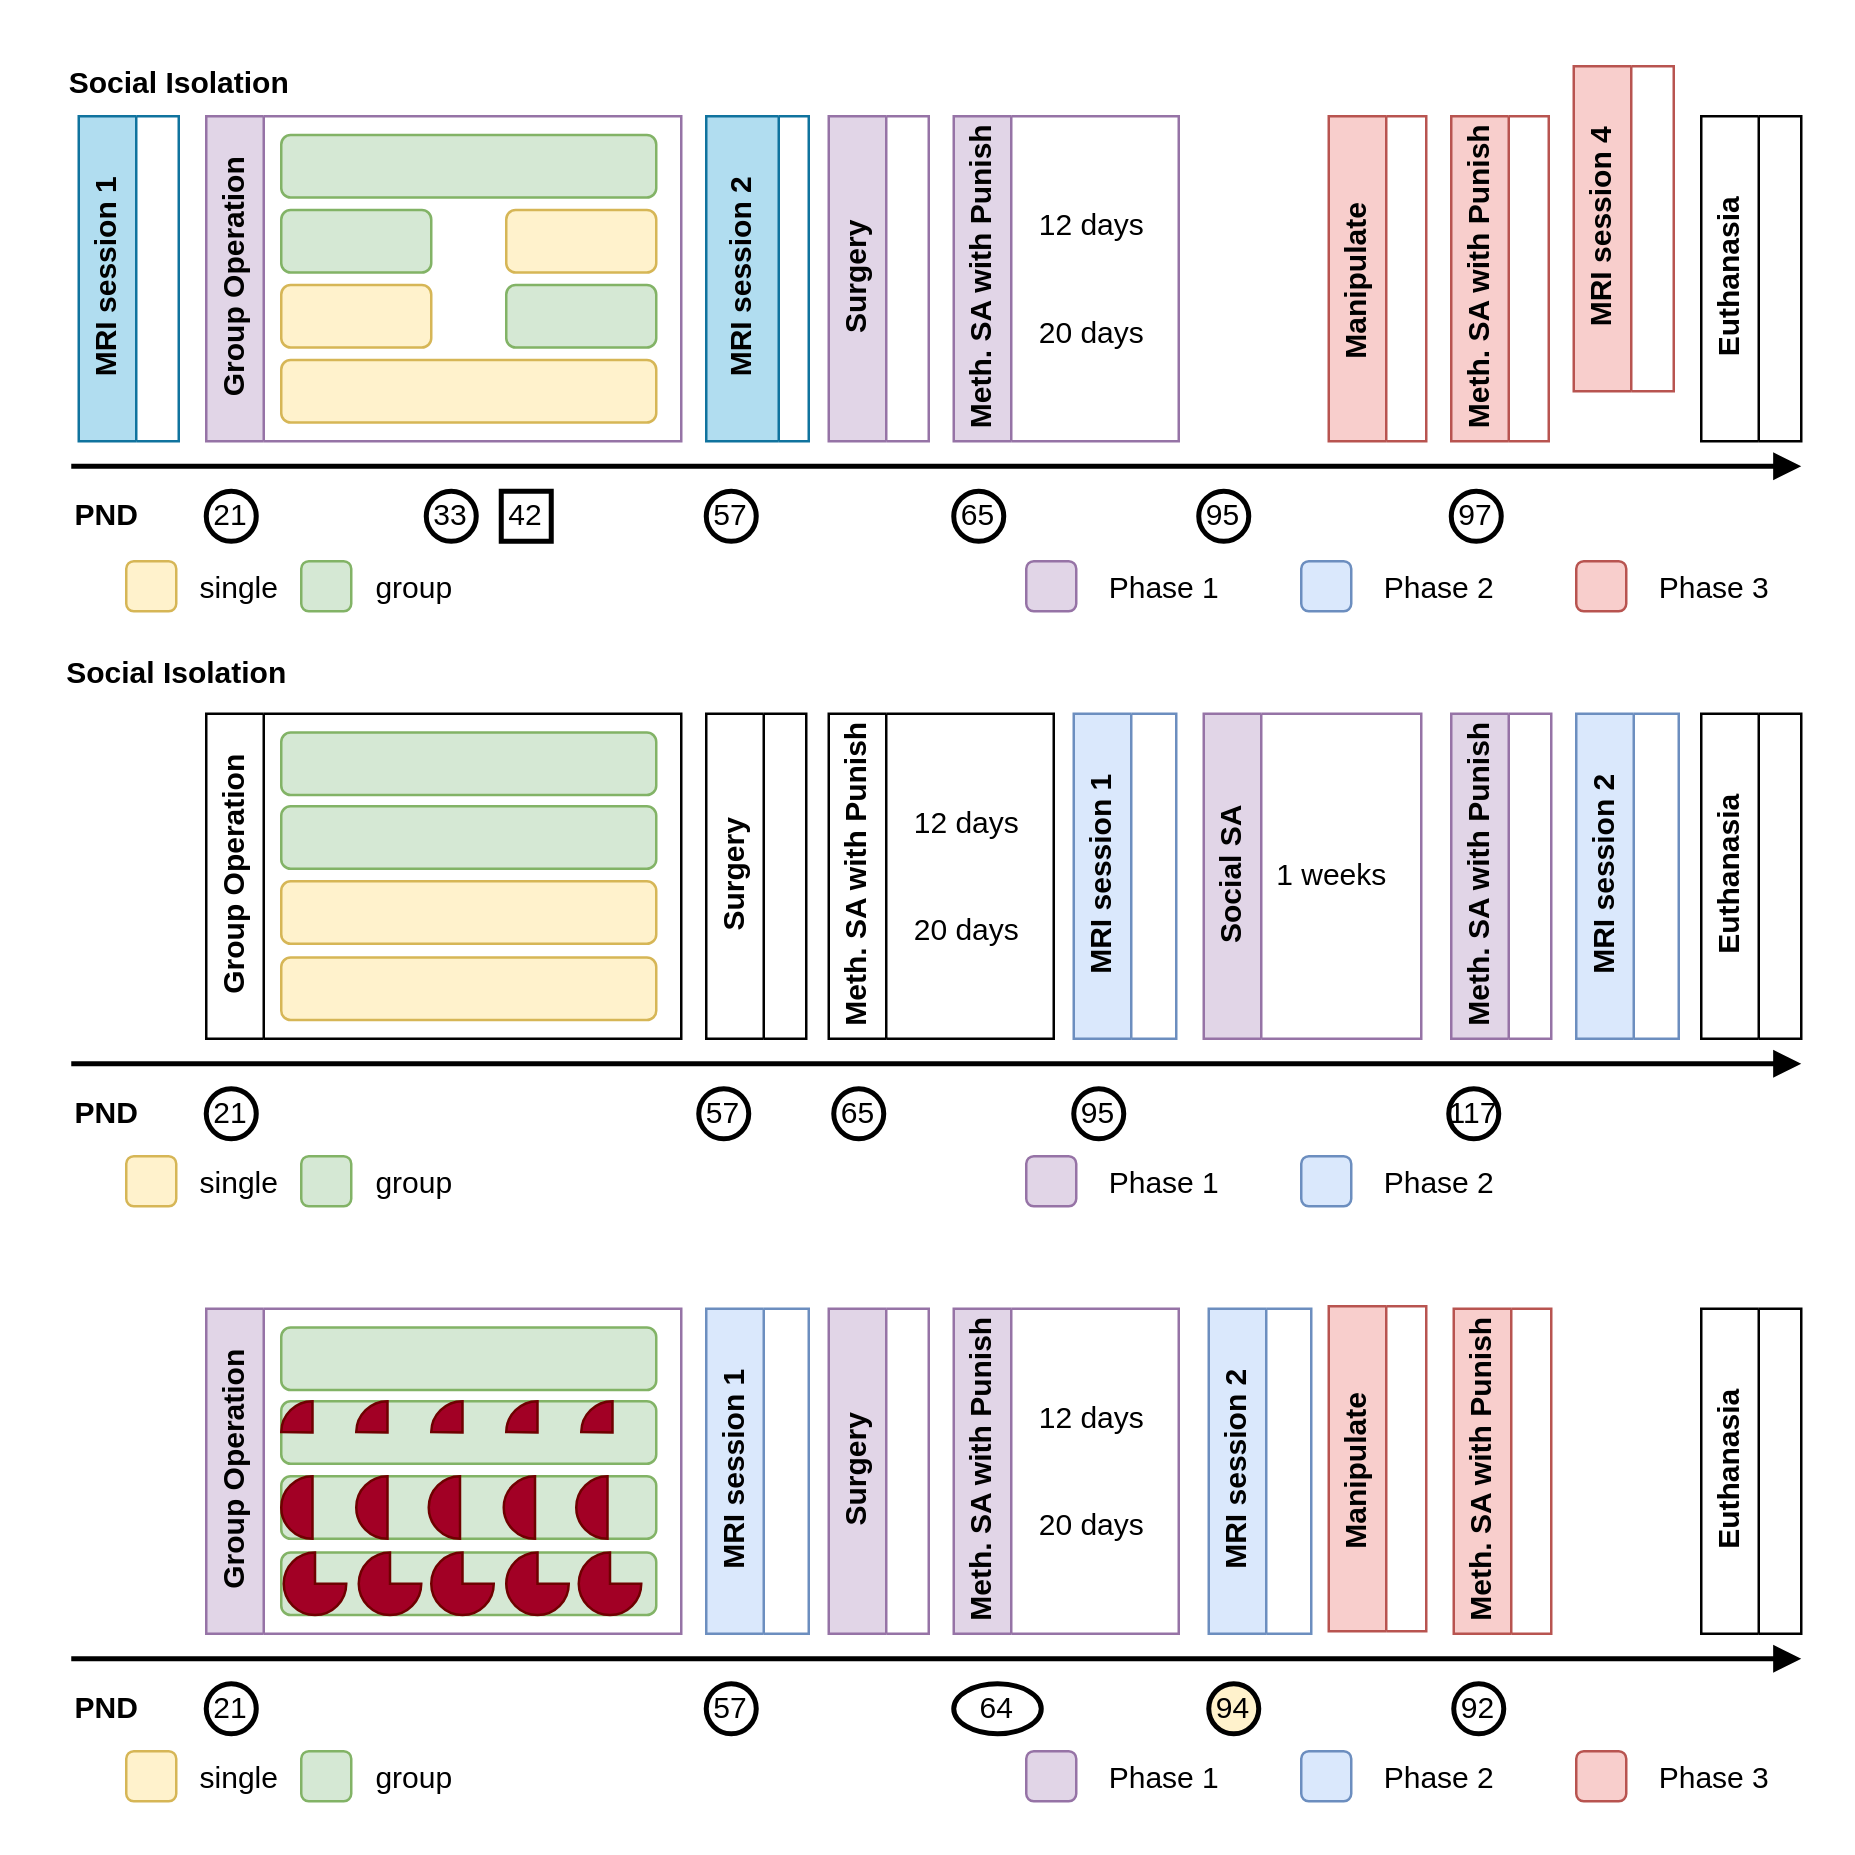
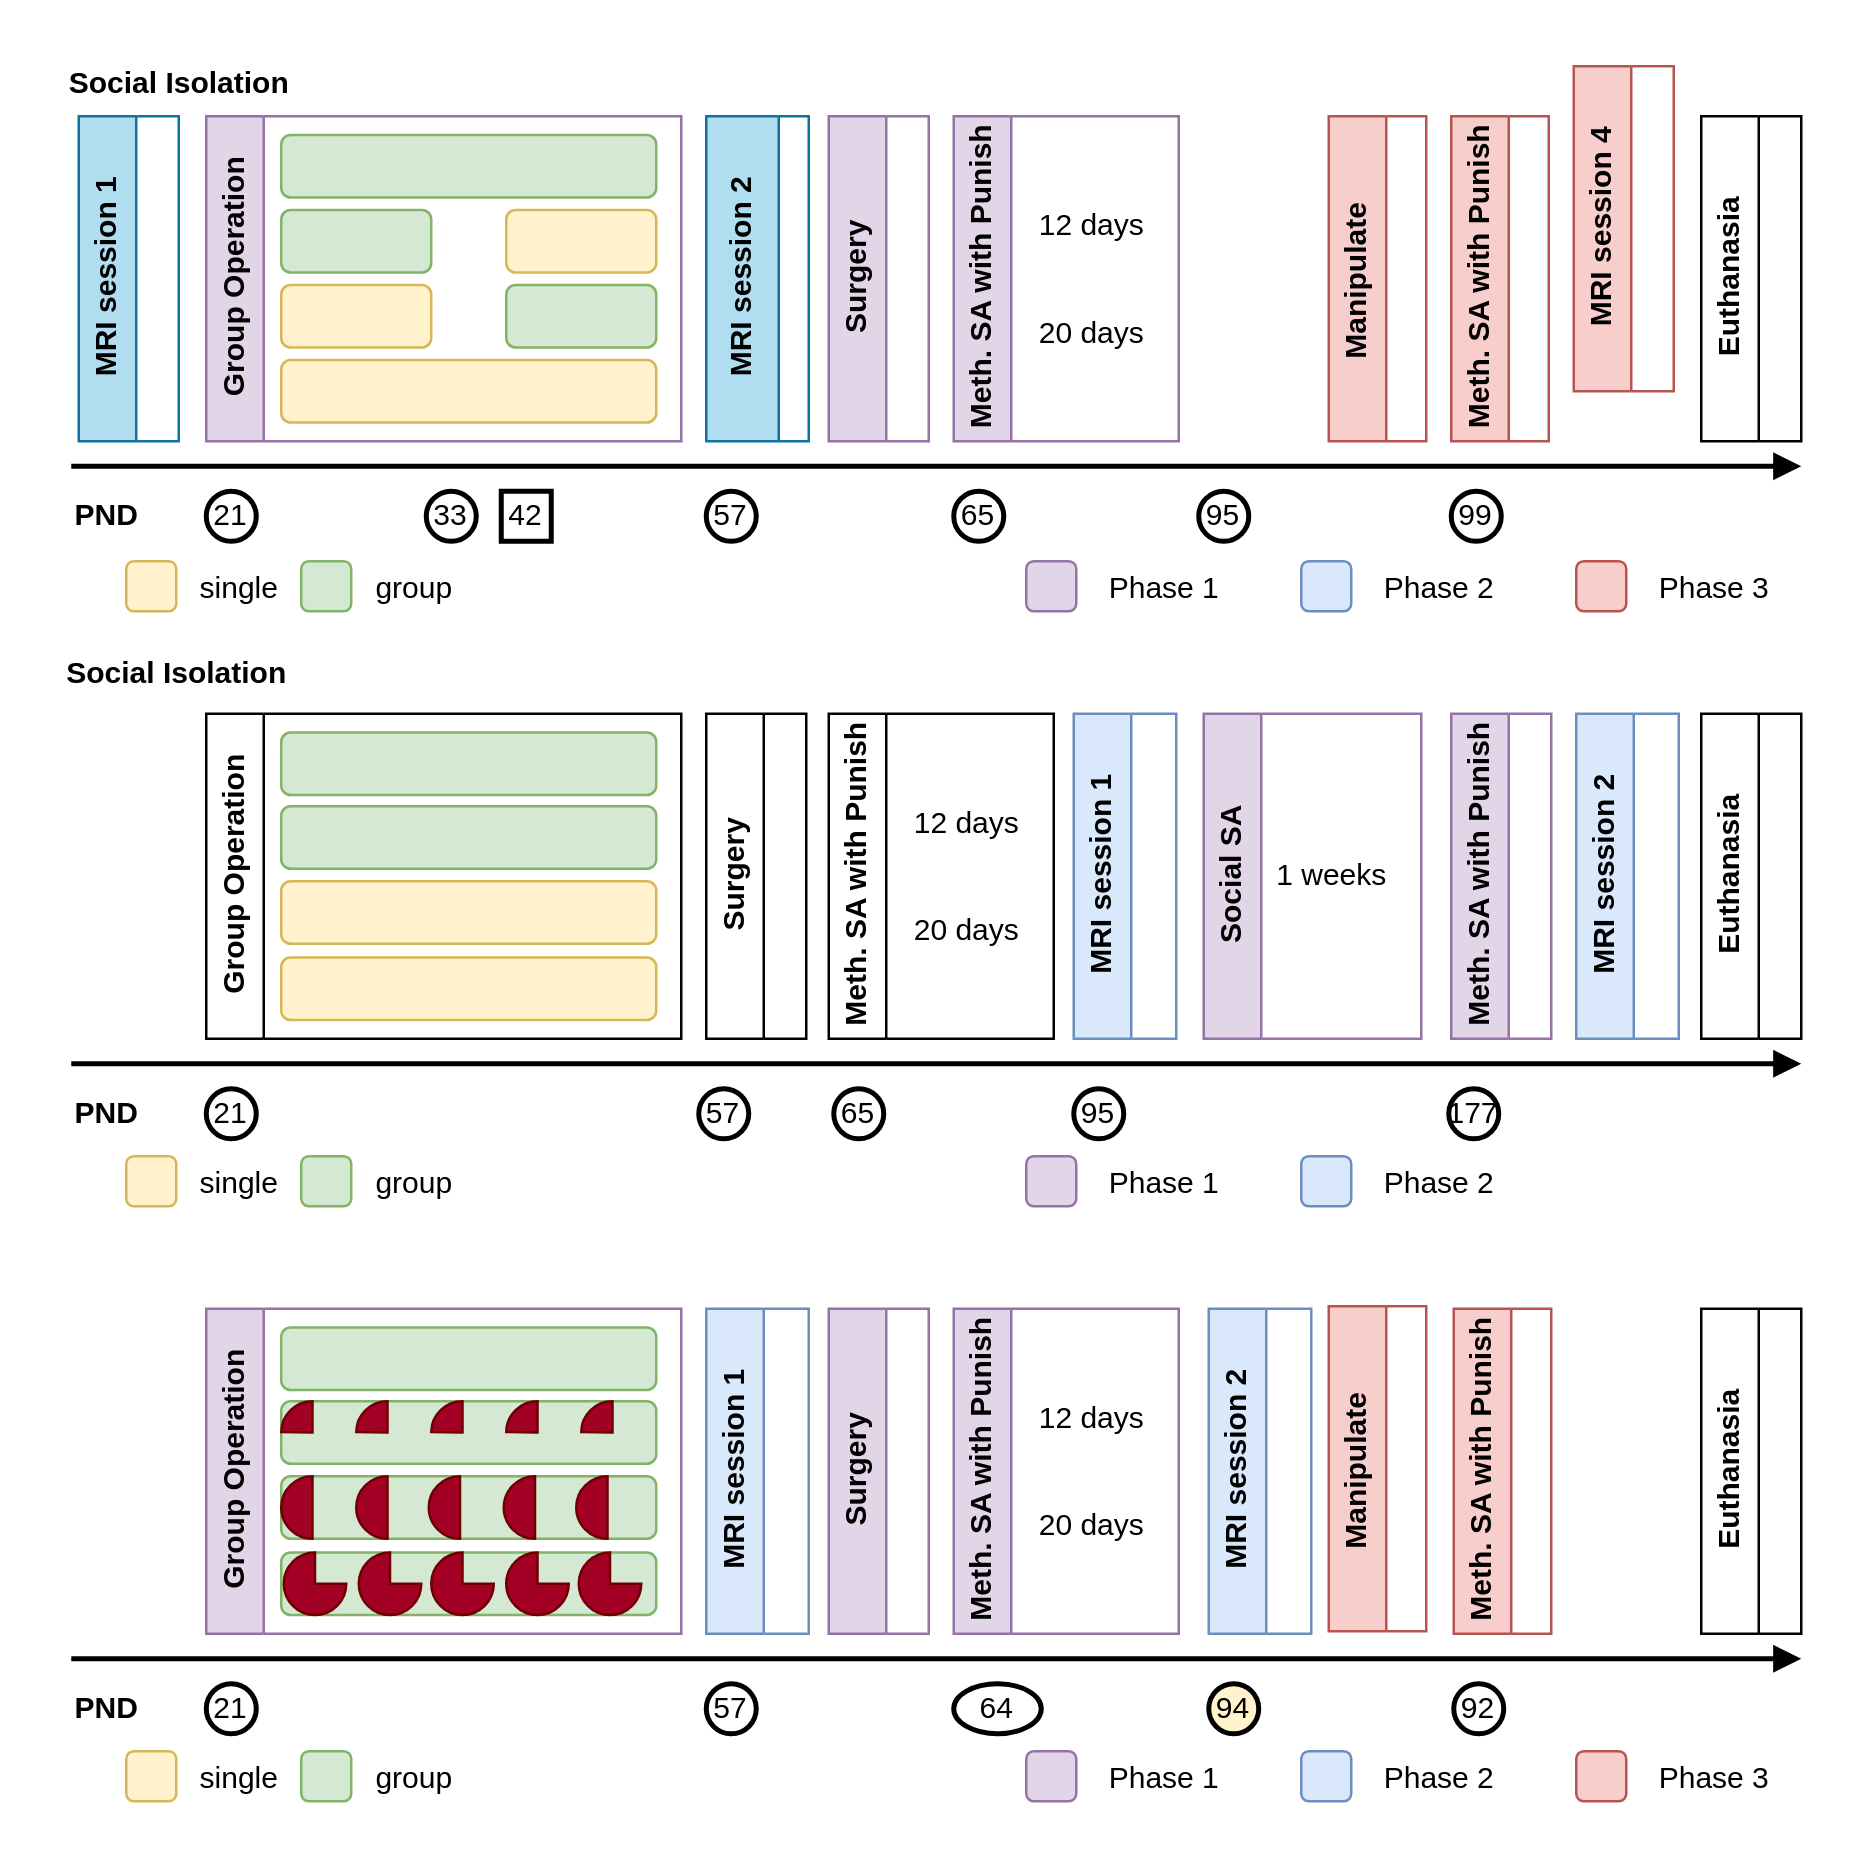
(1476, 516) -> (1476, 516)
(1474, 1114) -> (1474, 1114)
